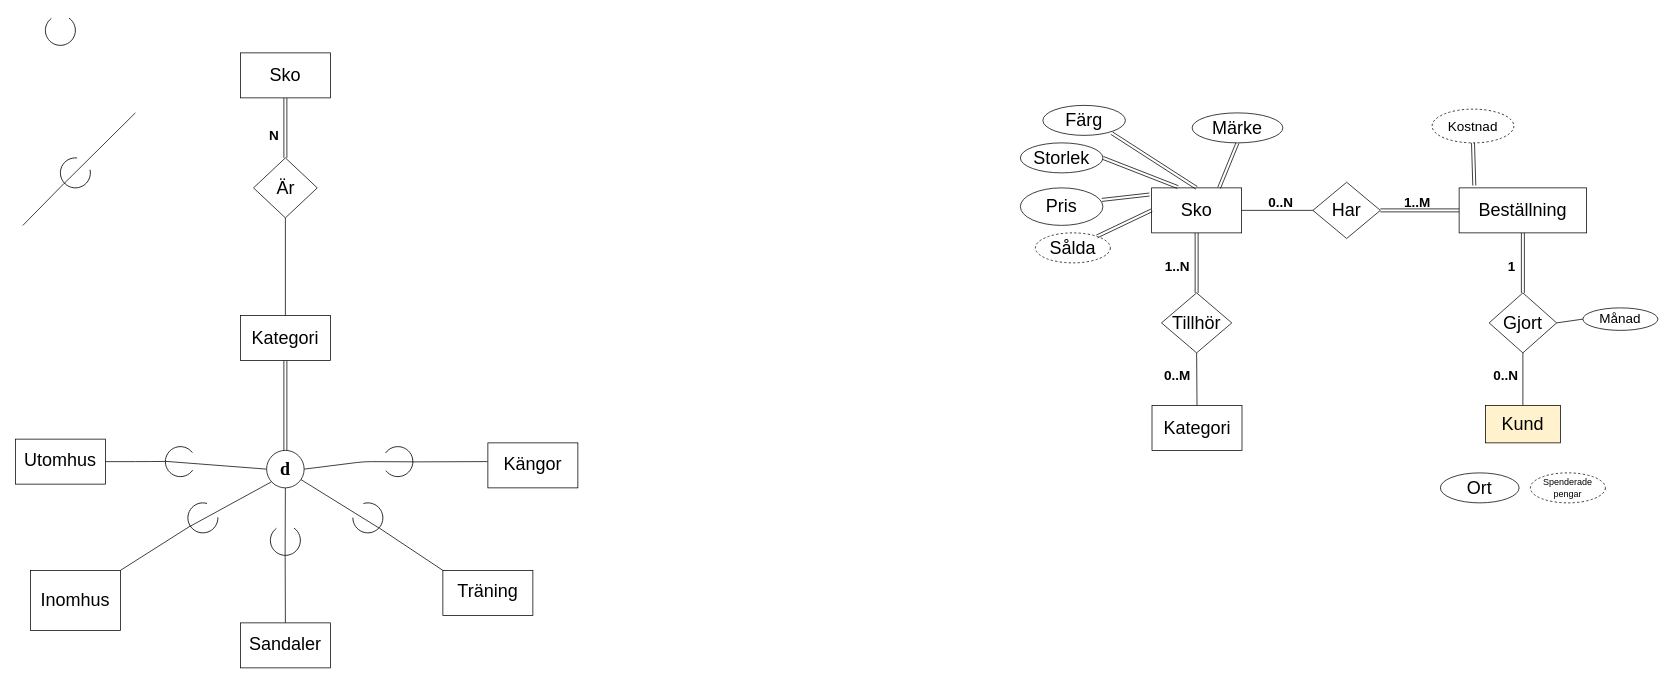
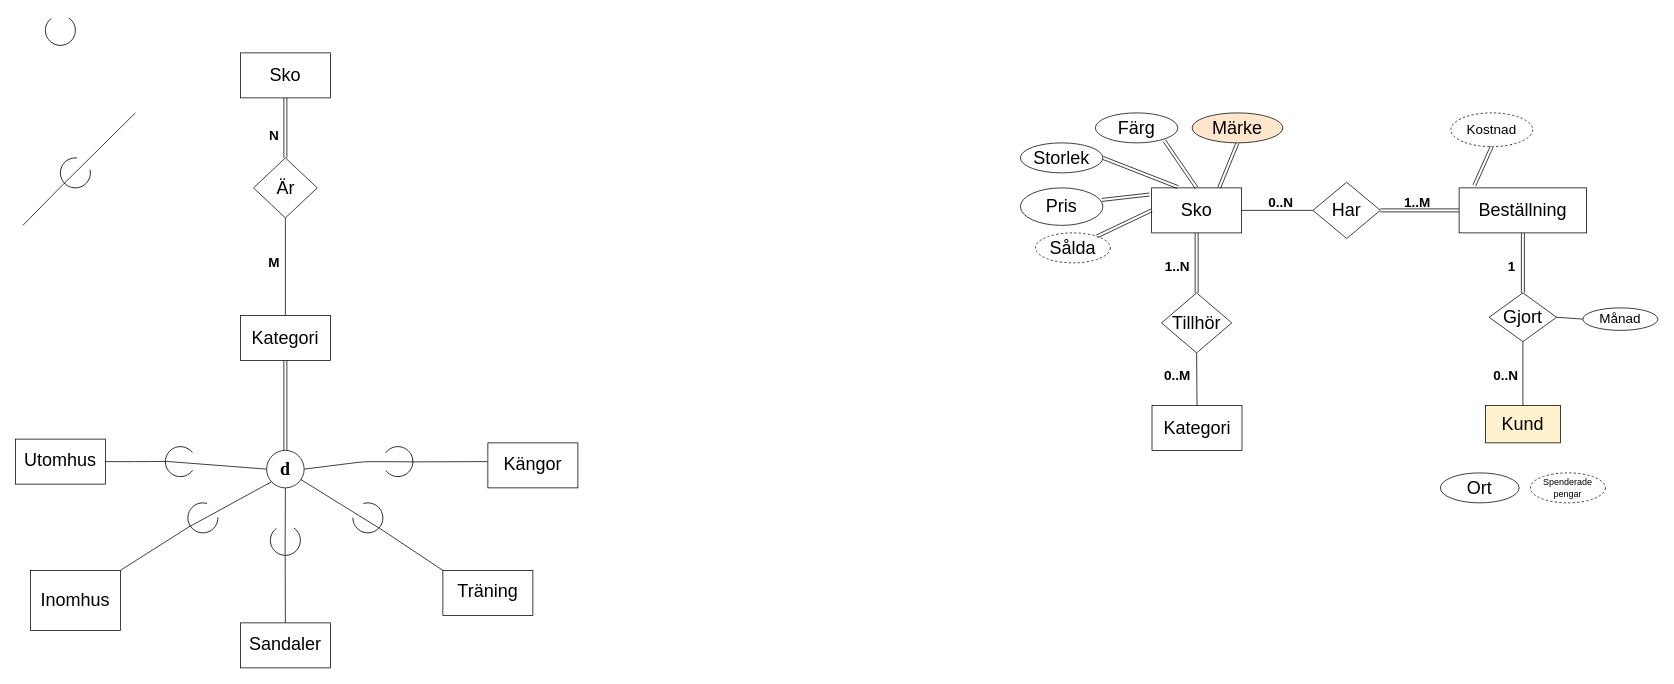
(1084, 120) -> (1137, 128)
(1473, 126) -> (1492, 130)
(1238, 128) -> (1238, 128)
none -> (274, 263)
(1523, 323) -> (1523, 317)
